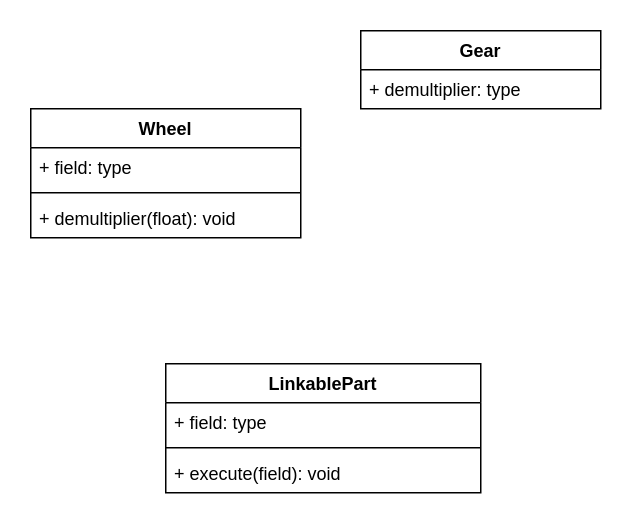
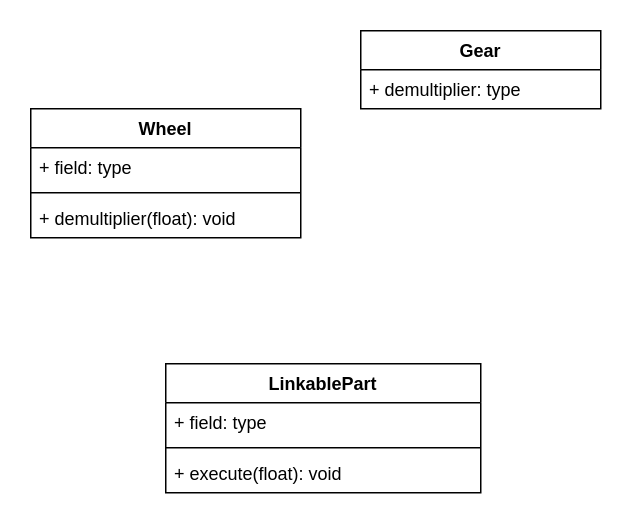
(272, 475) -> (274, 475)
